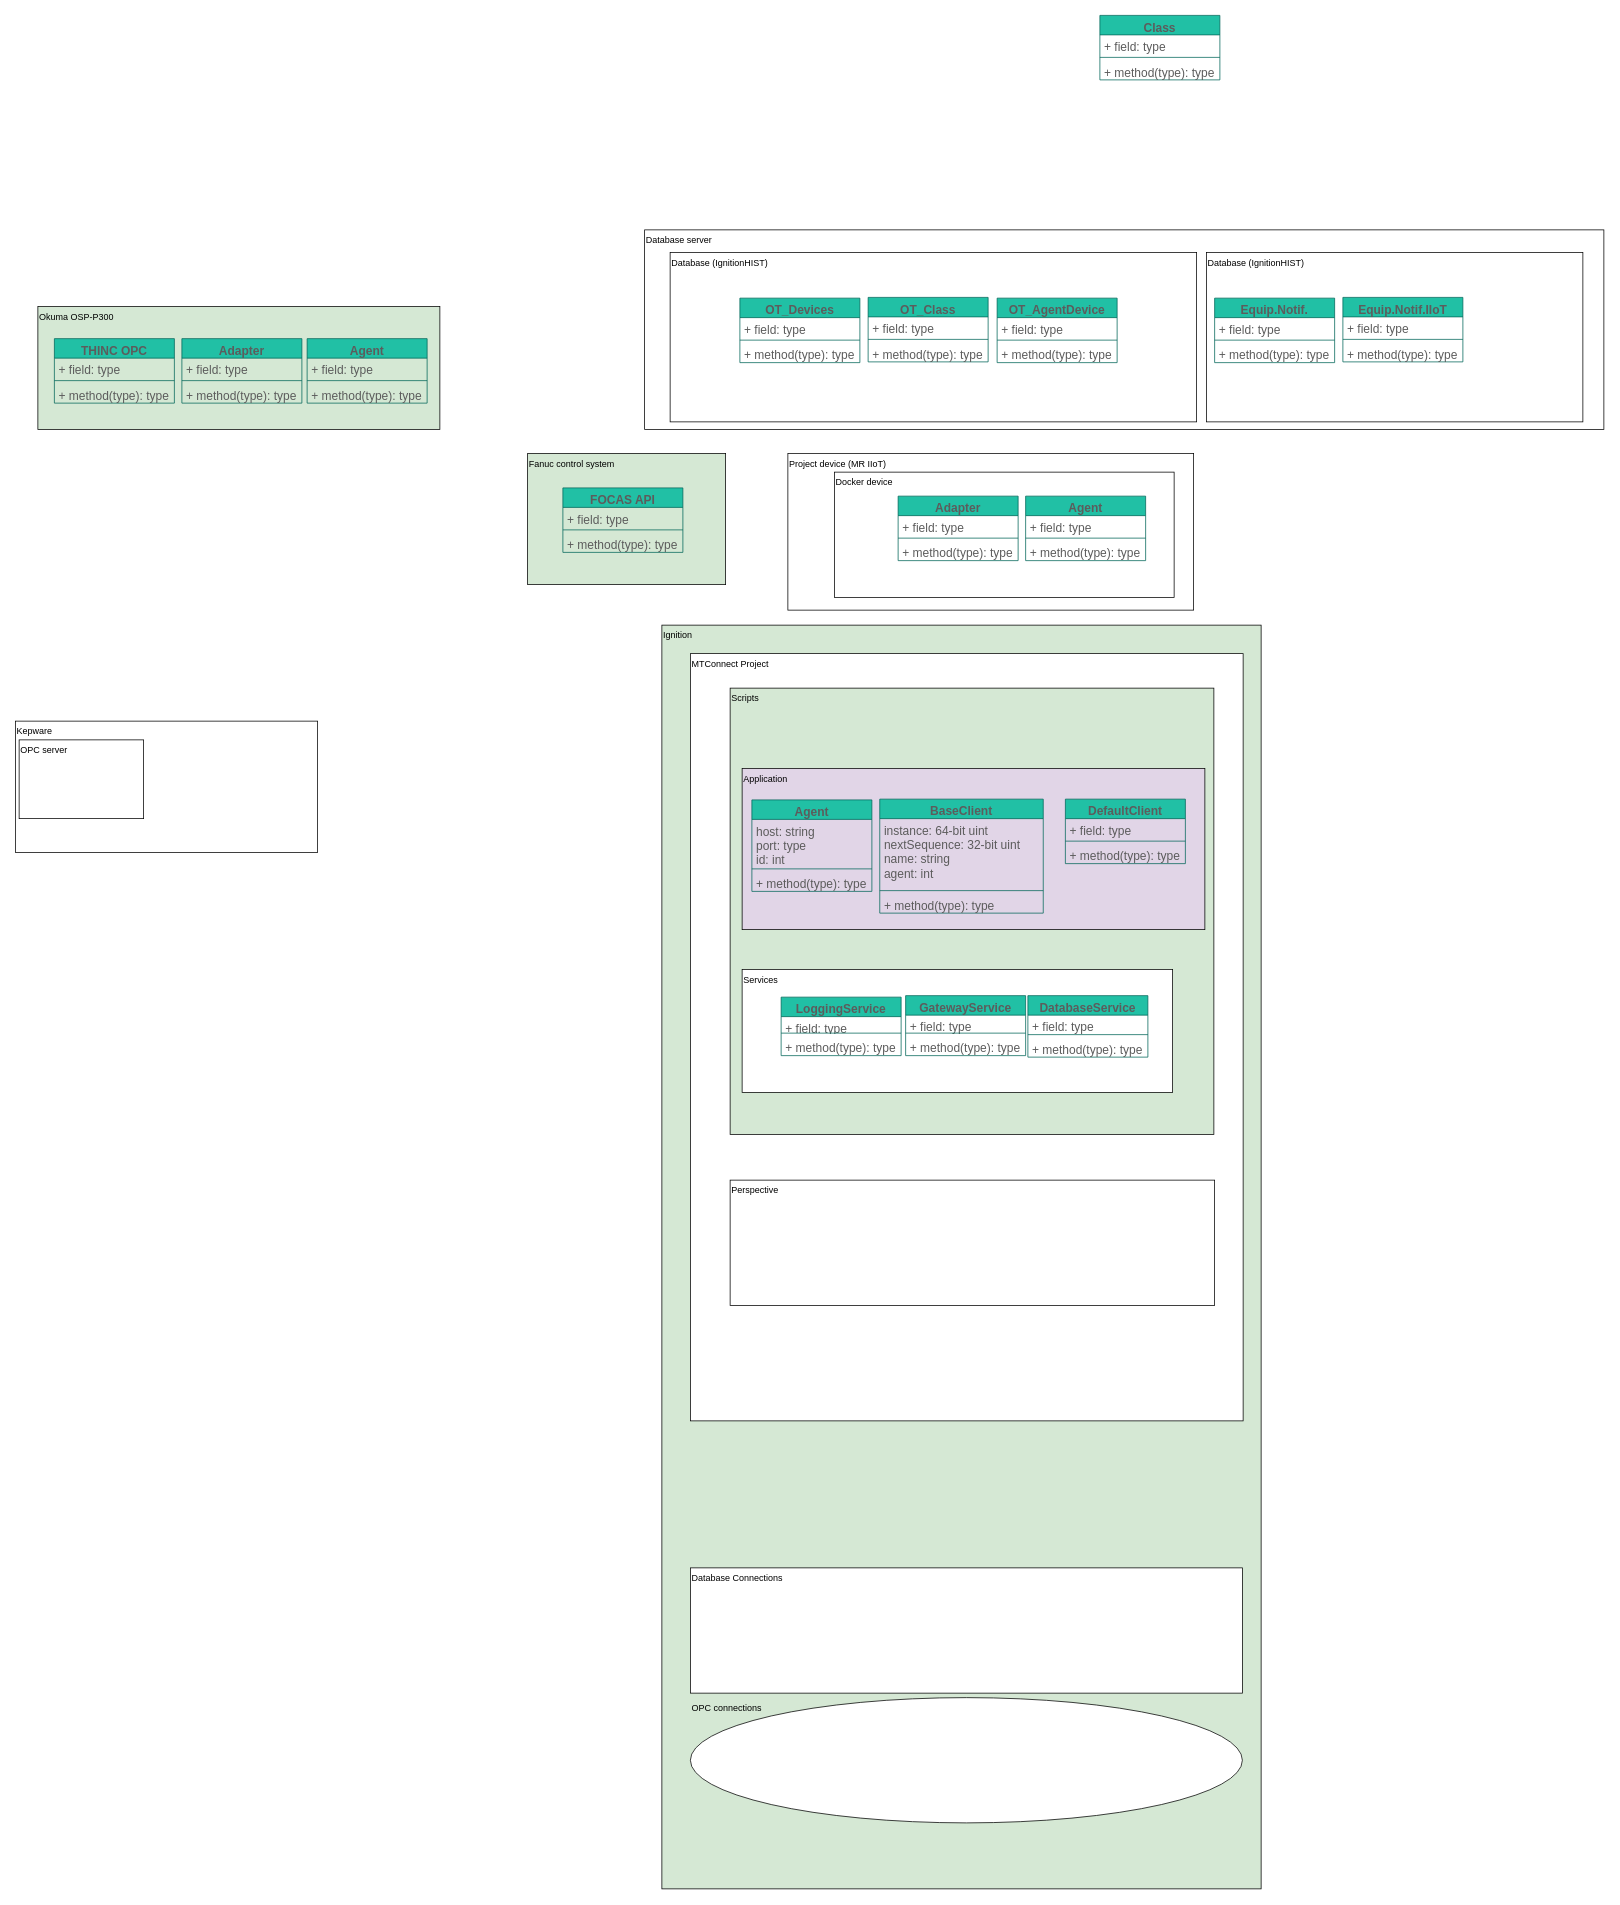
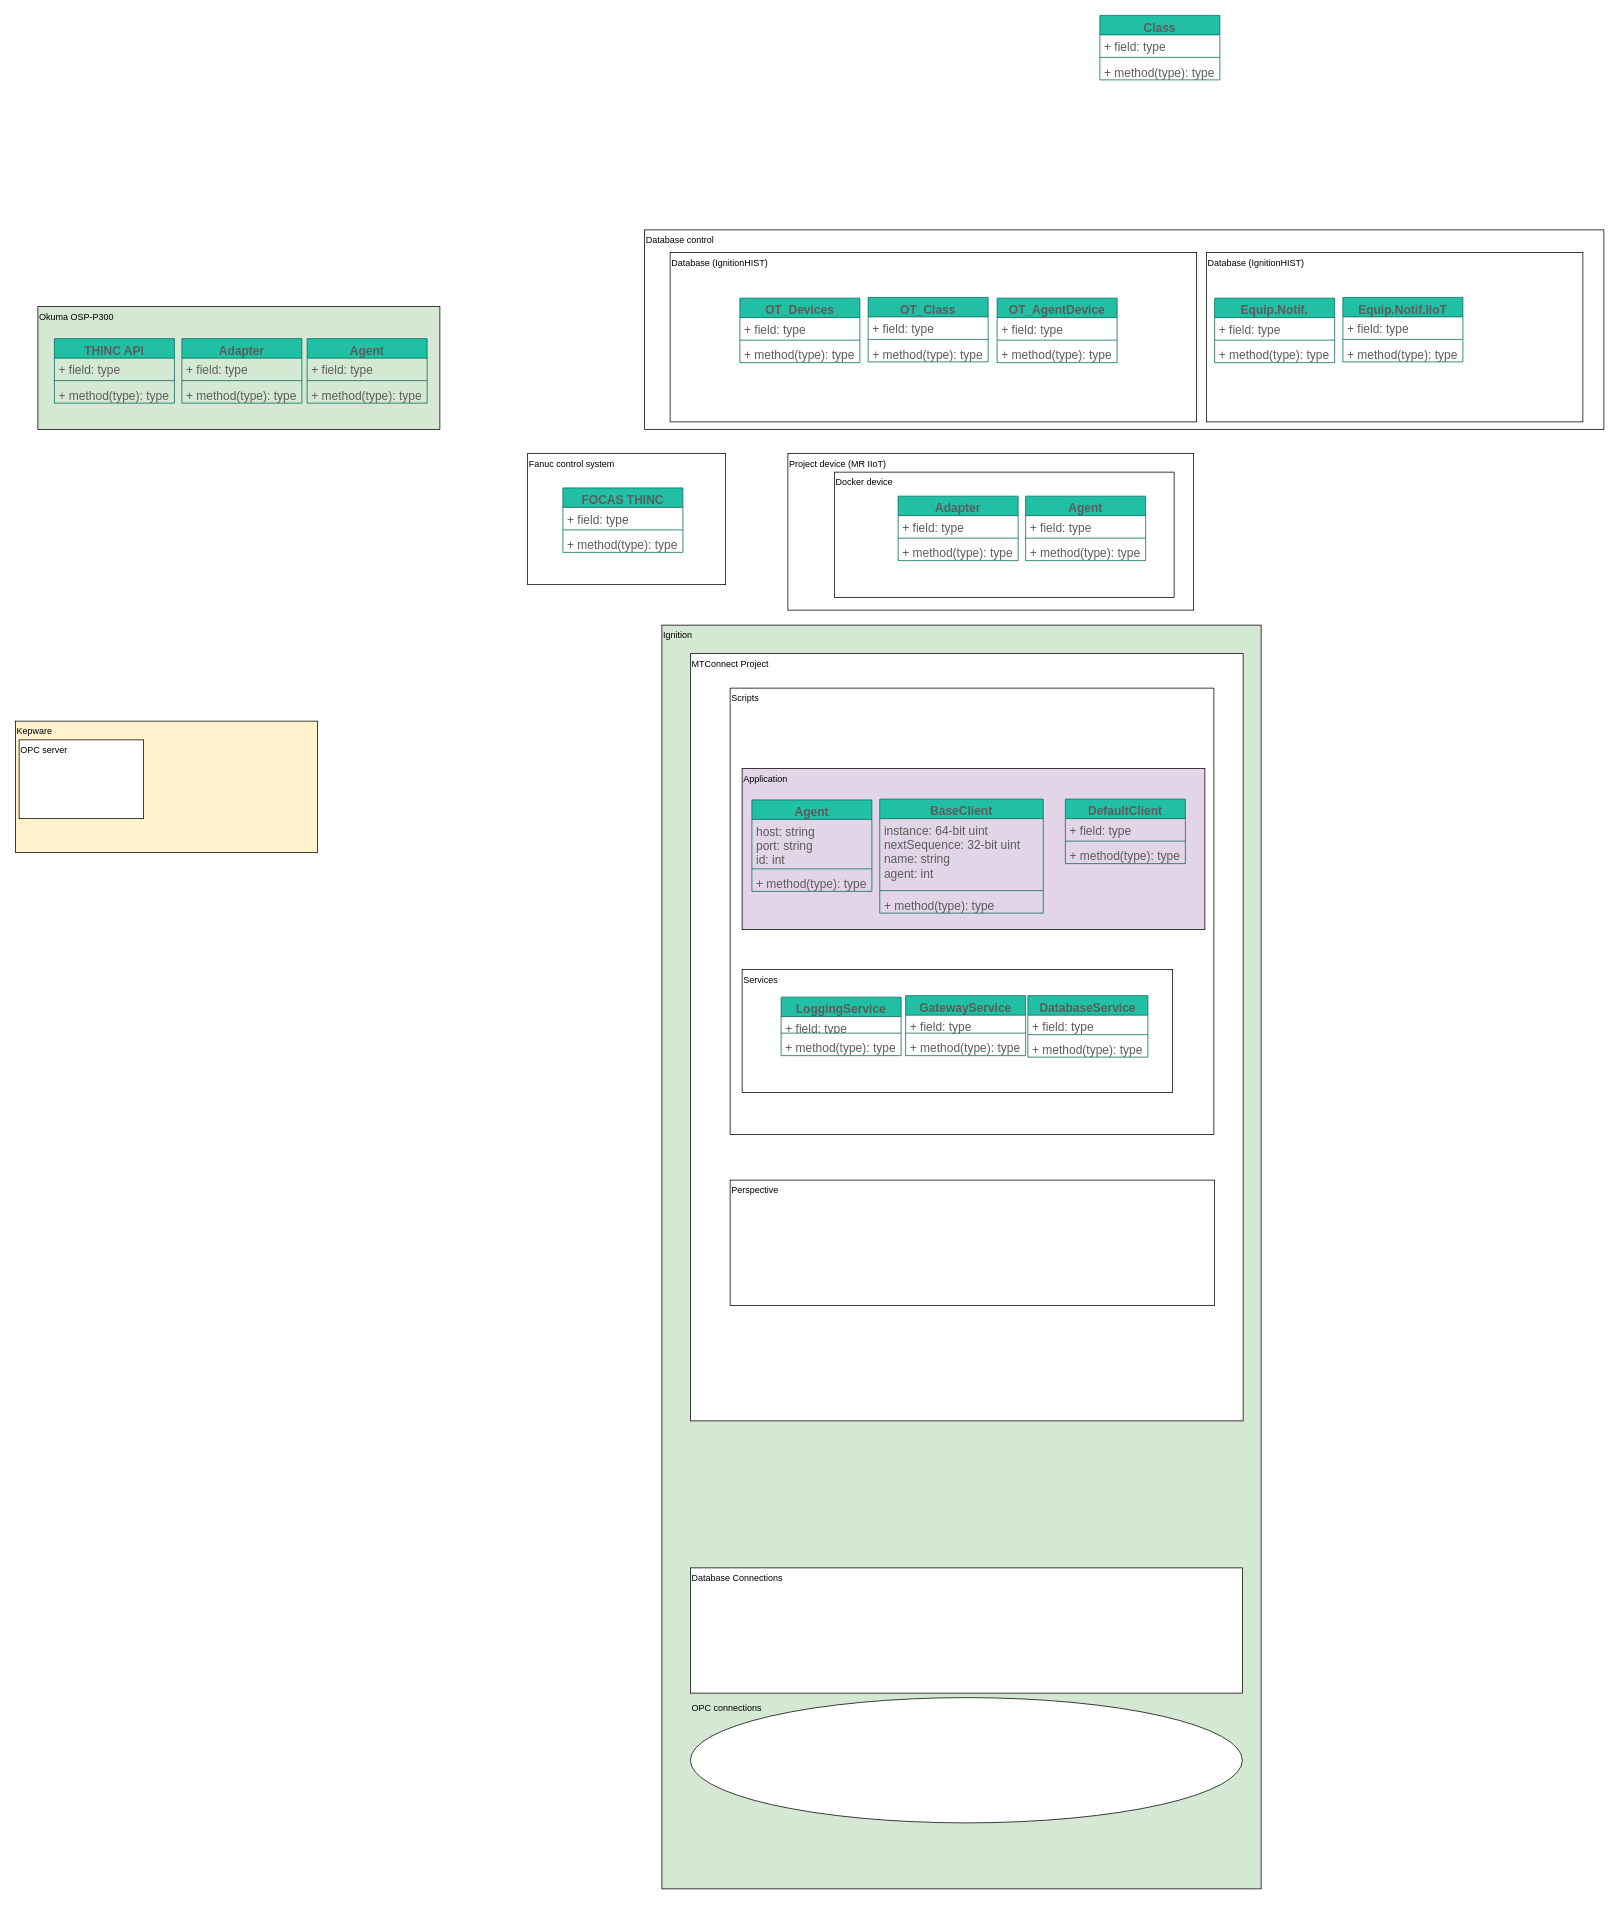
(683, 241) -> (684, 241)
(114, 351) -> (114, 351)
(623, 500) -> (623, 500)
(627, 519) -> (627, 519)
(748, 699) -> (748, 699)
(167, 787) -> (167, 787)
(792, 832) -> (792, 832)
